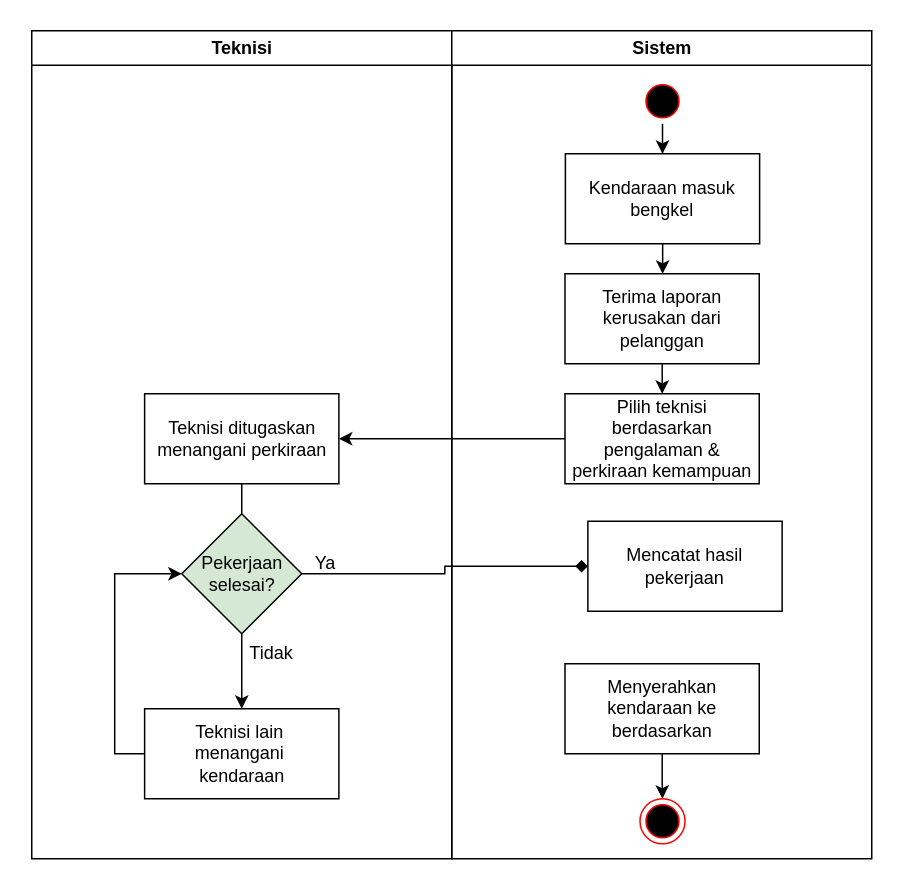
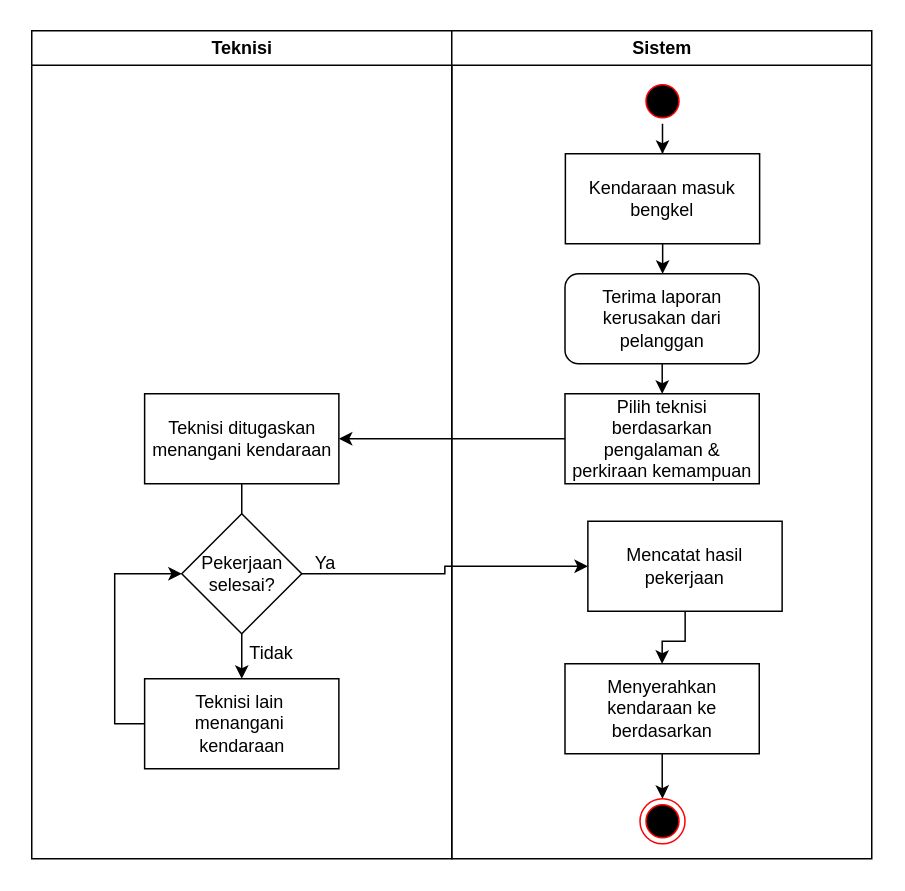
(662, 319) -> (662, 319)
(242, 439) -> (242, 439)
(575, 566) -> (576, 566)
(242, 574) -> (242, 574)
none -> (683, 641)
(242, 754) -> (242, 724)
